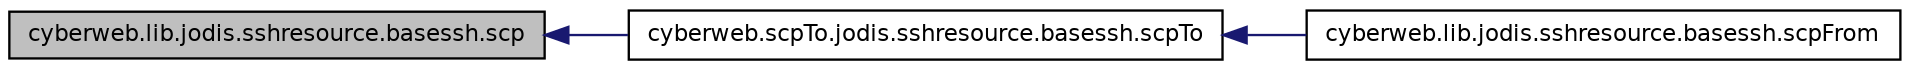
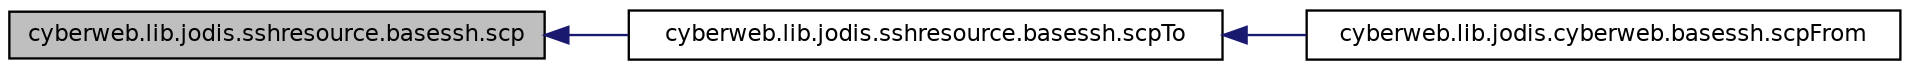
(926, 35) -> (926, 35)
(1604, 35) -> (1604, 35)
